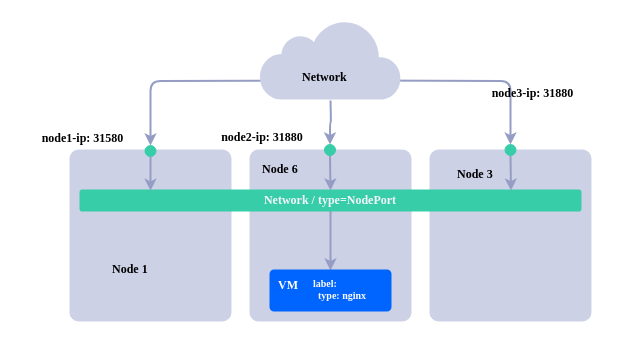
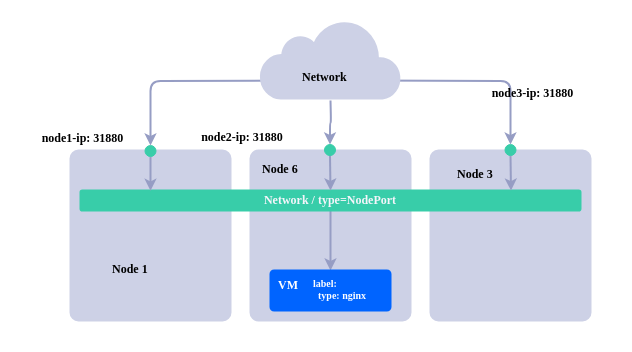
(263, 137) -> (243, 137)
(83, 139) -> (83, 139)
